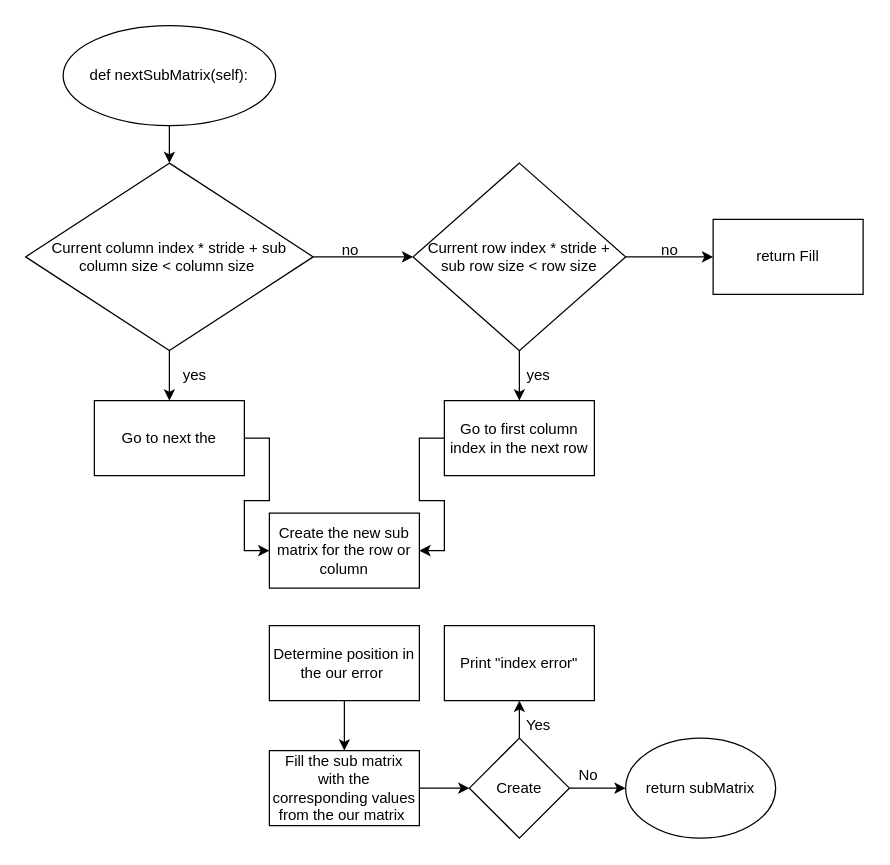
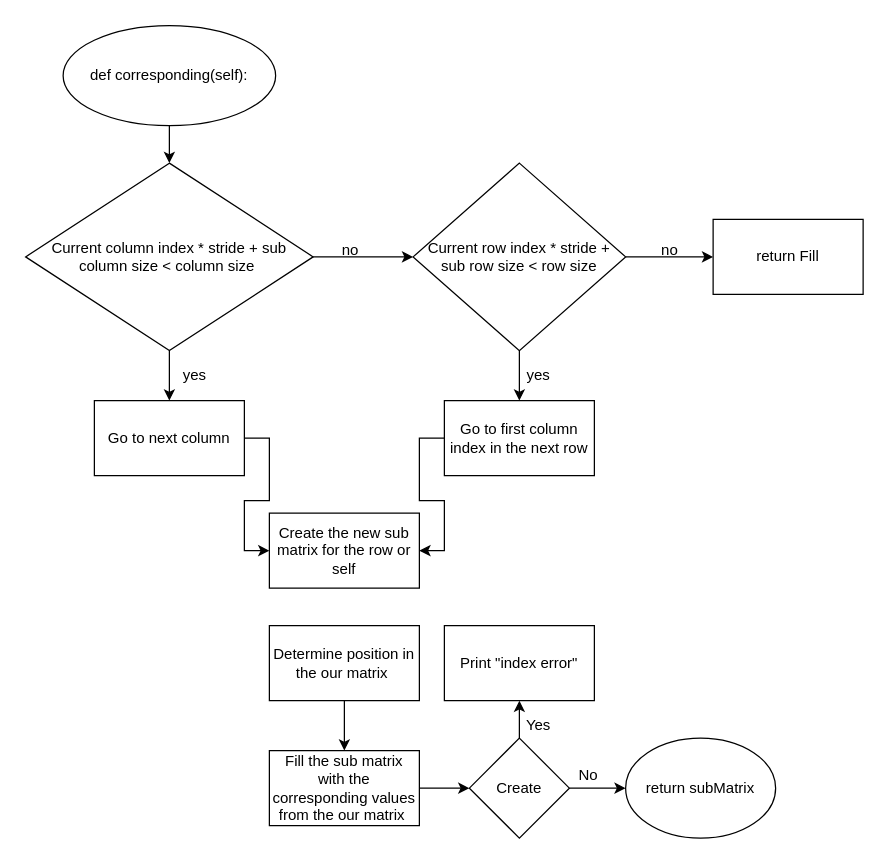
(169, 76) -> (169, 76)
(169, 438) -> (169, 438)
(344, 551) -> (344, 551)
(344, 663) -> (344, 663)
